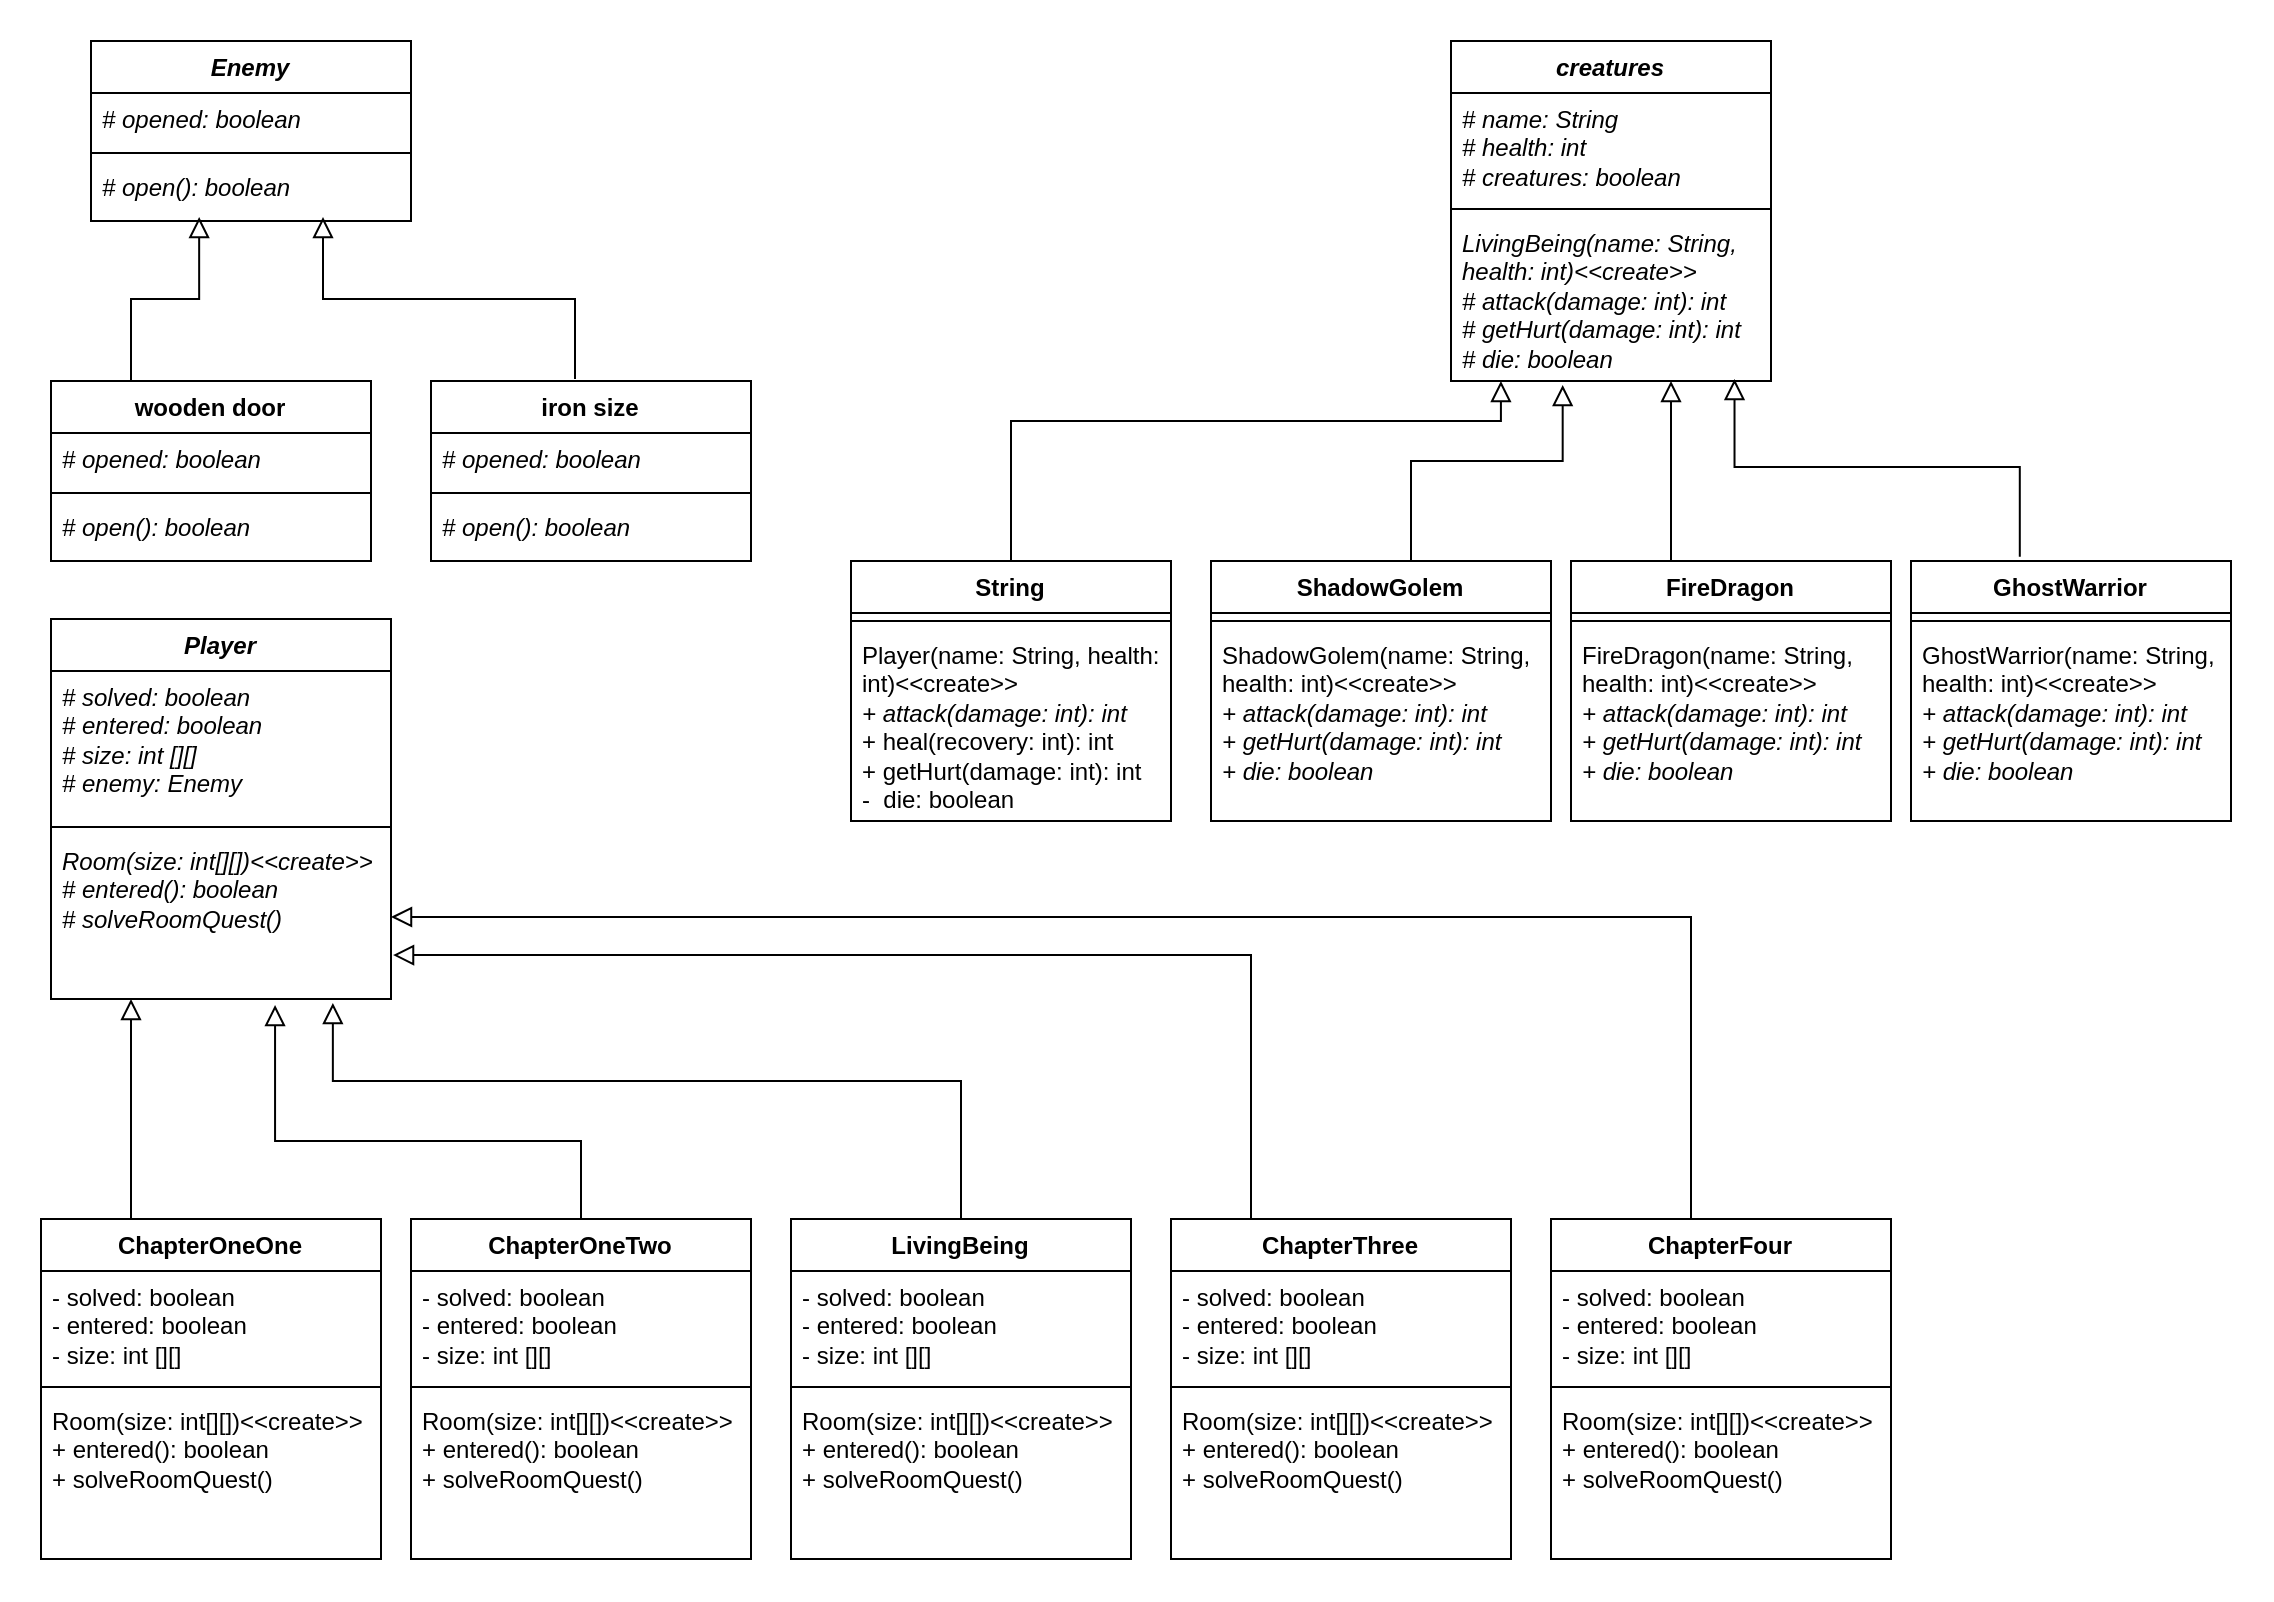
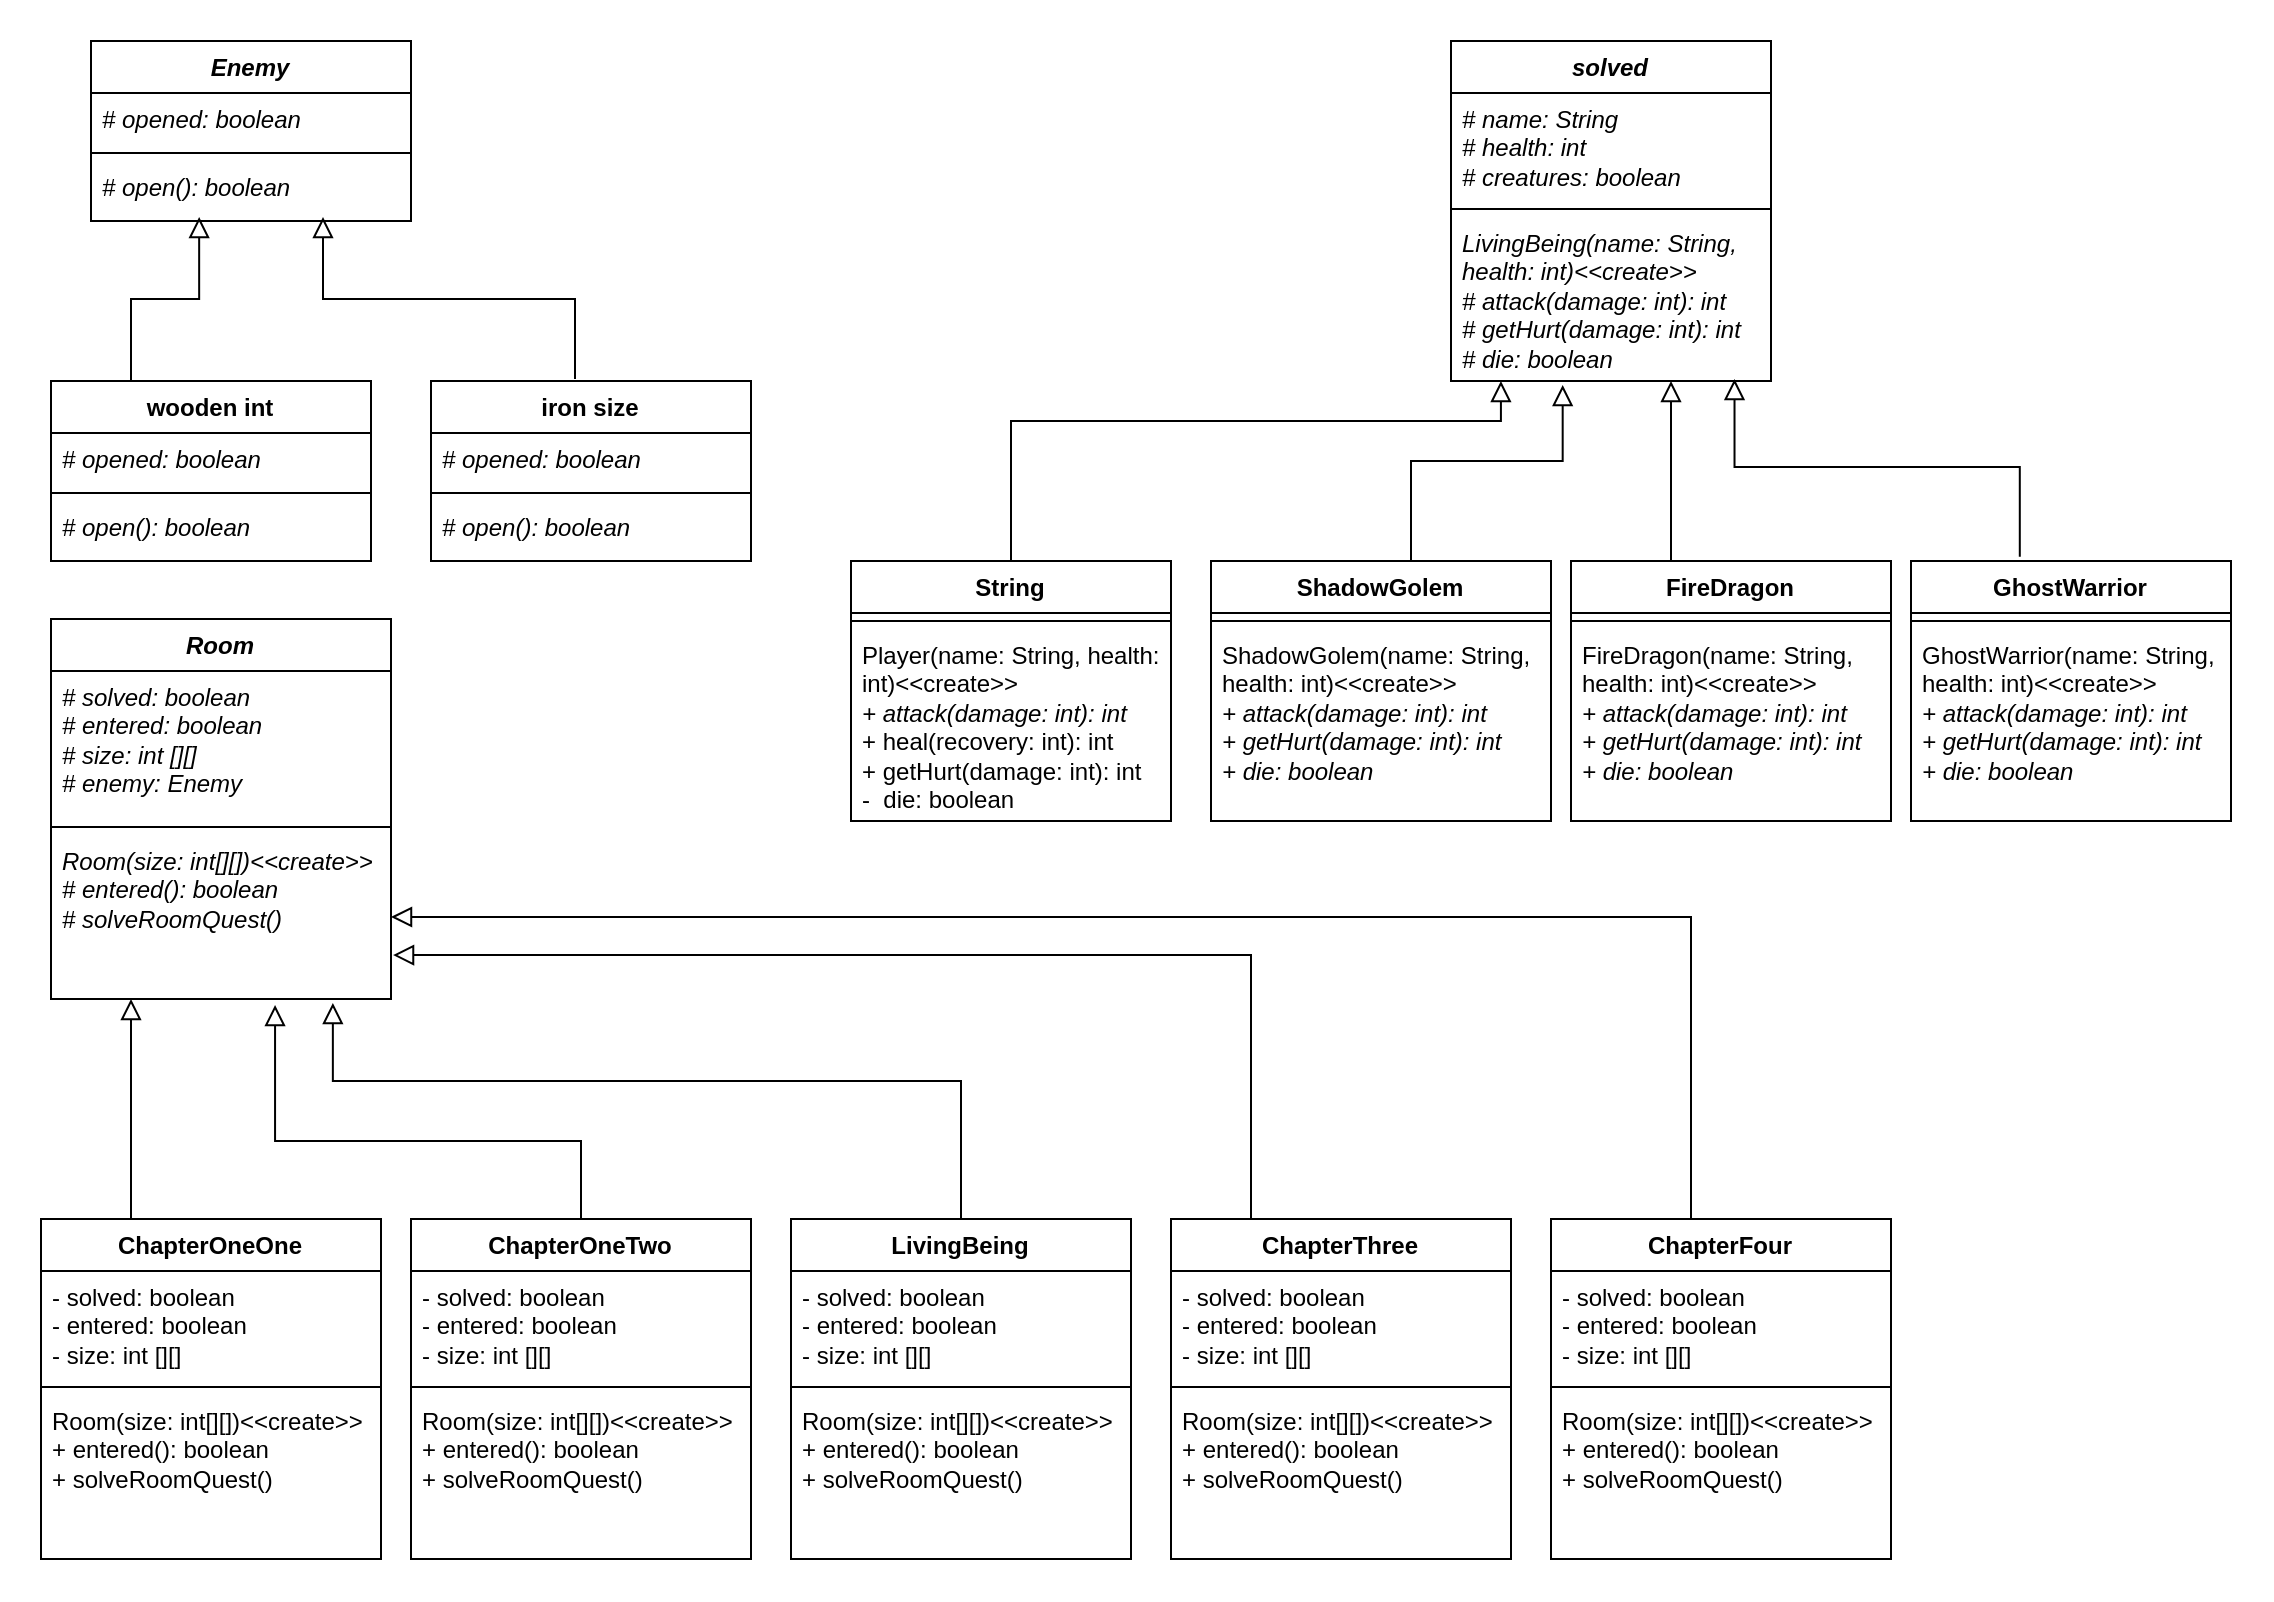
(1611, 69) -> (1611, 69)
(211, 409) -> (211, 409)
(221, 647) -> (221, 647)
